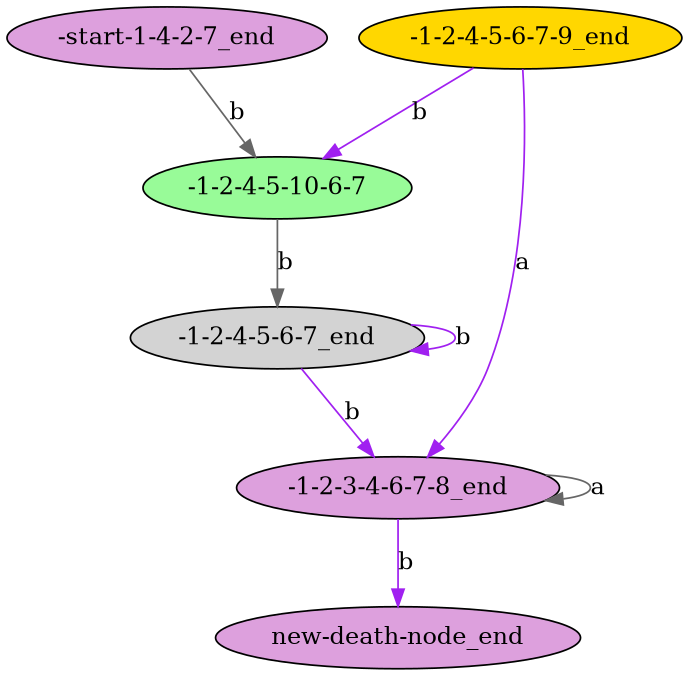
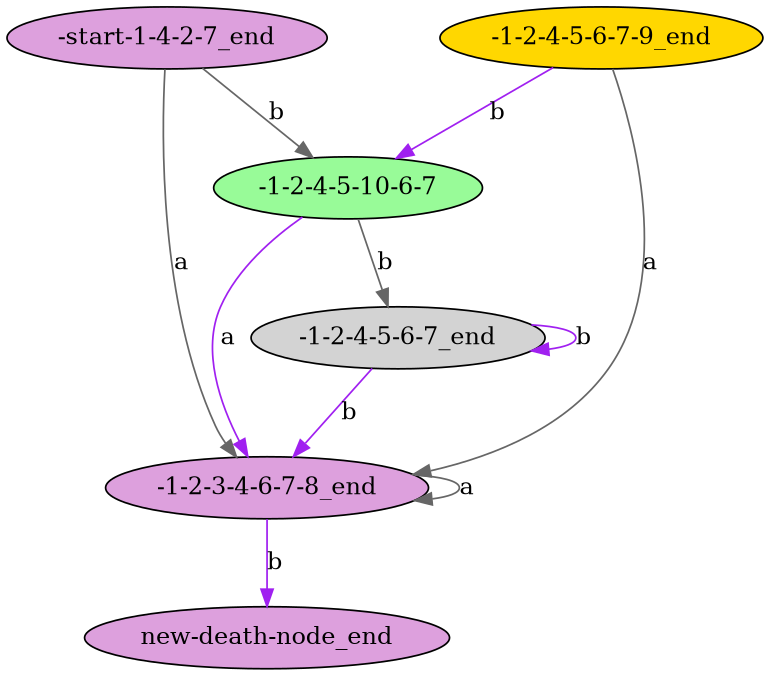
none -> (172, 261)
(514, 266) -> (631, 324)
none -> (218, 315)
